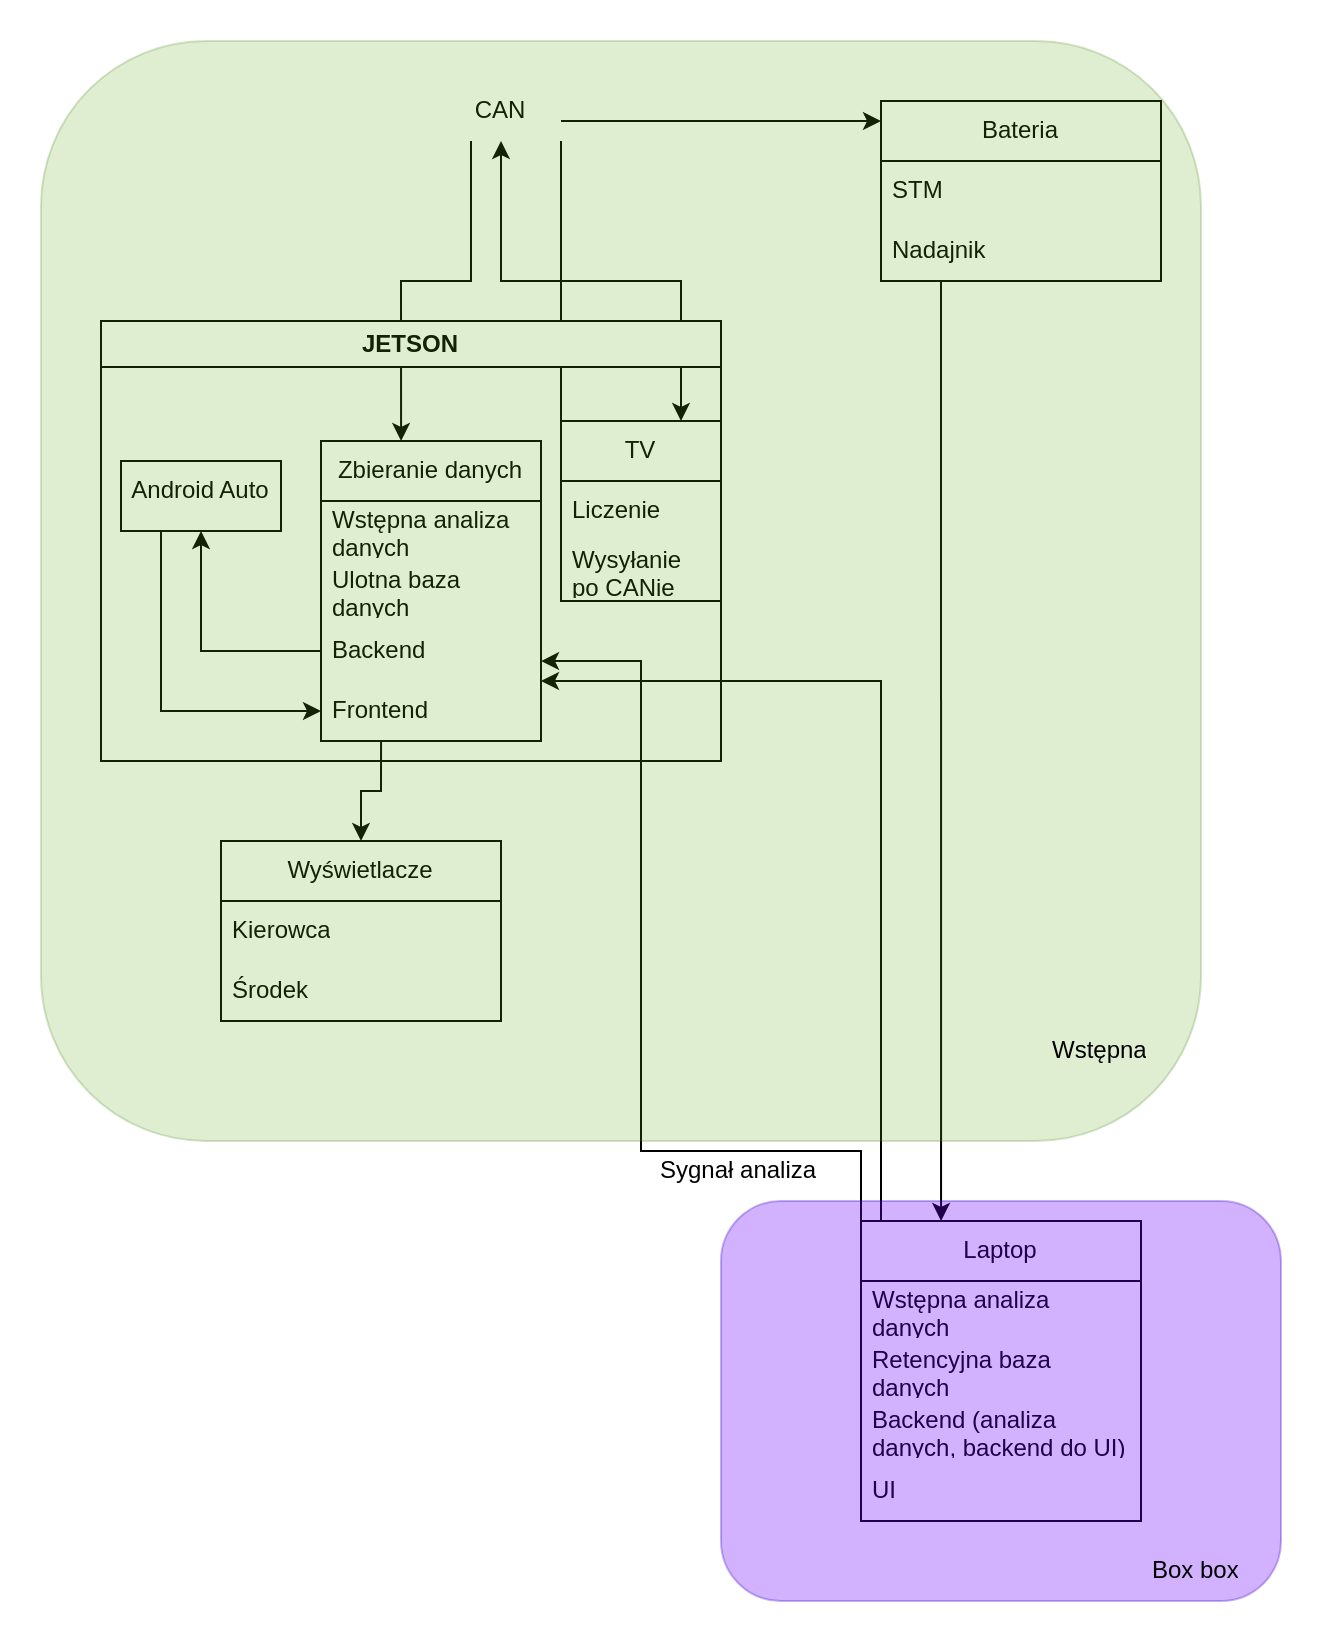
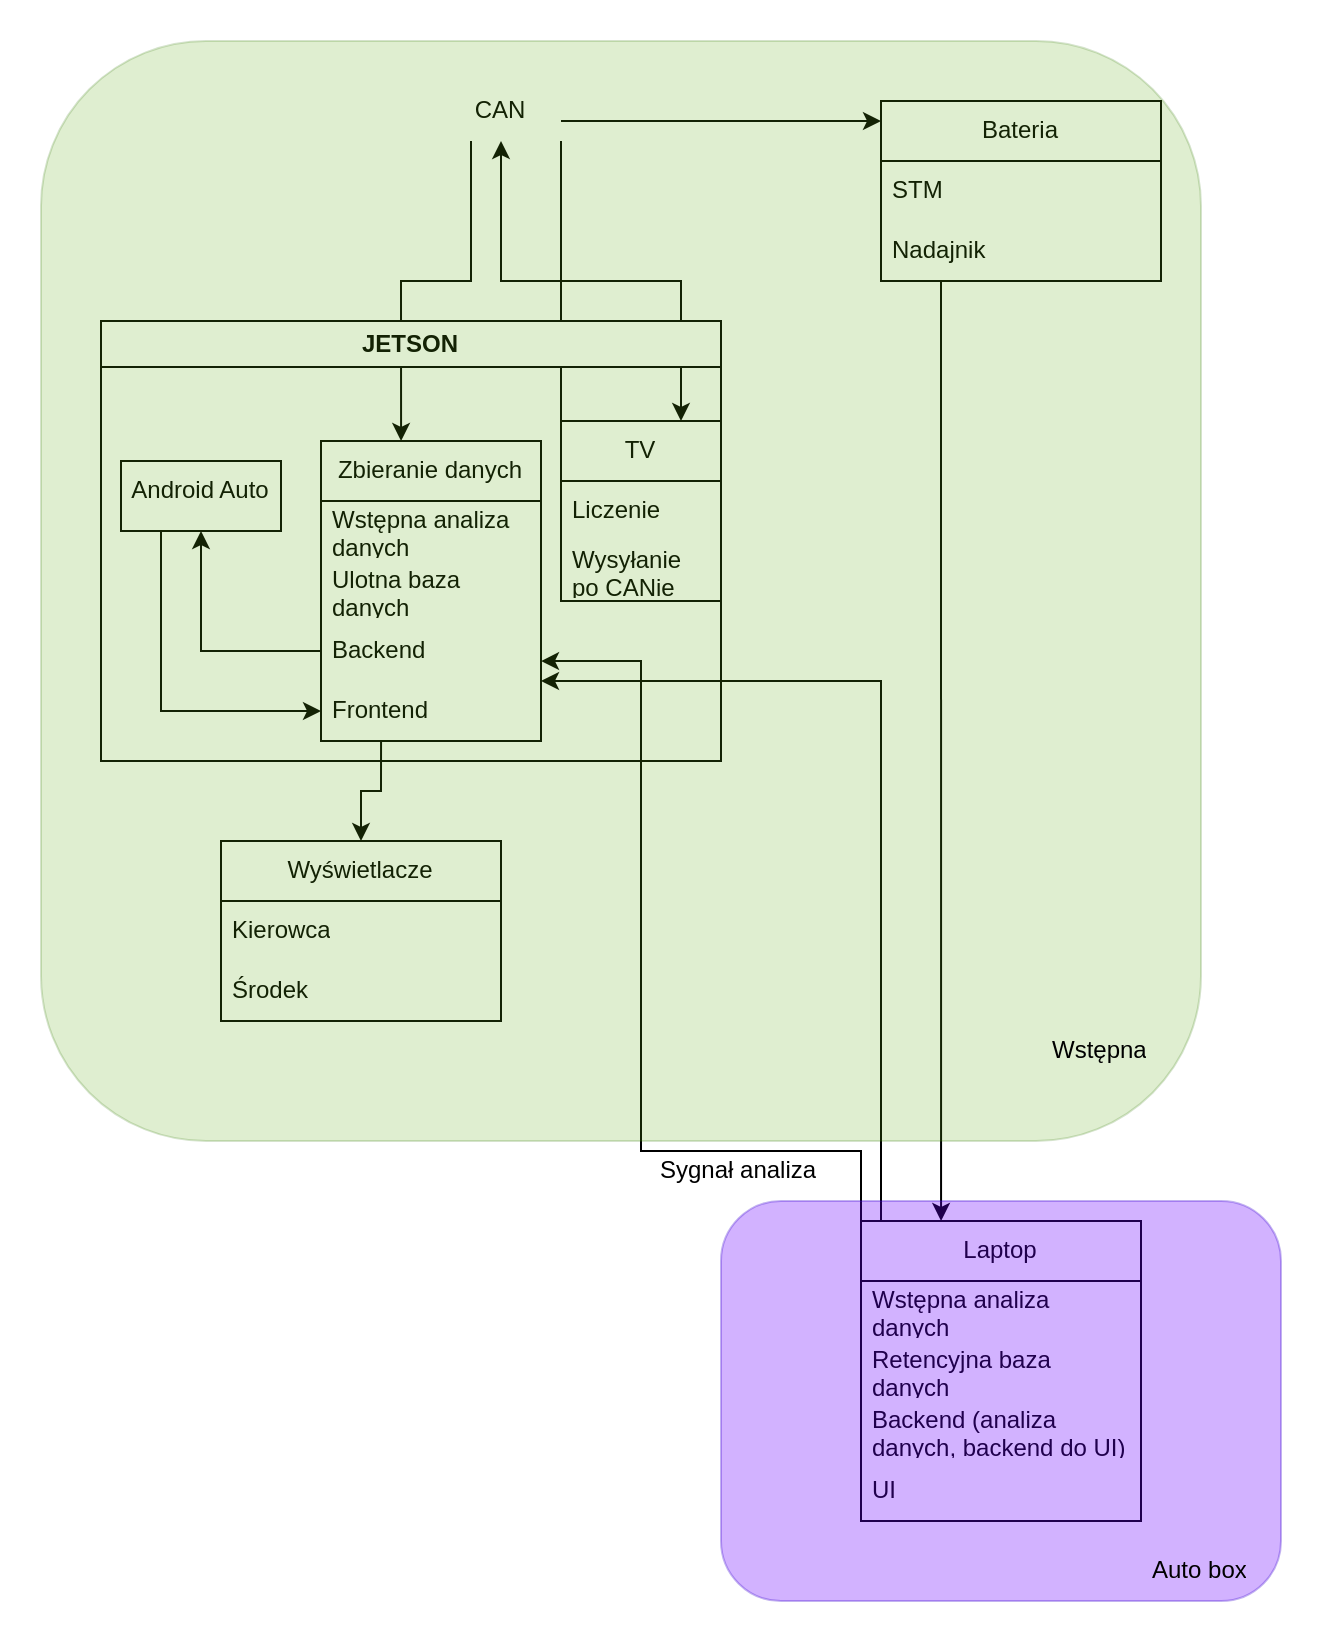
(1197, 1571) -> (1204, 1571)
